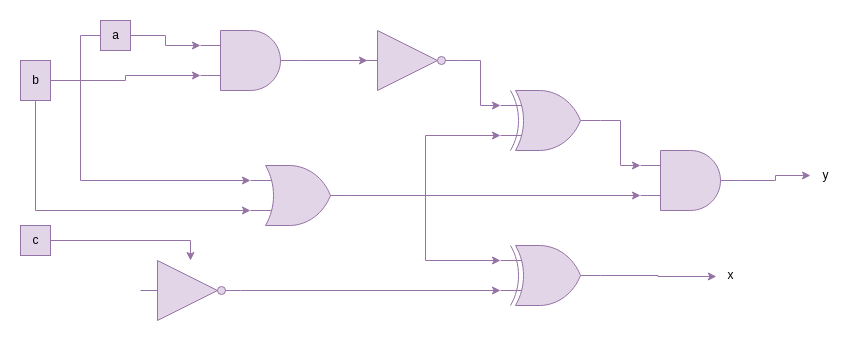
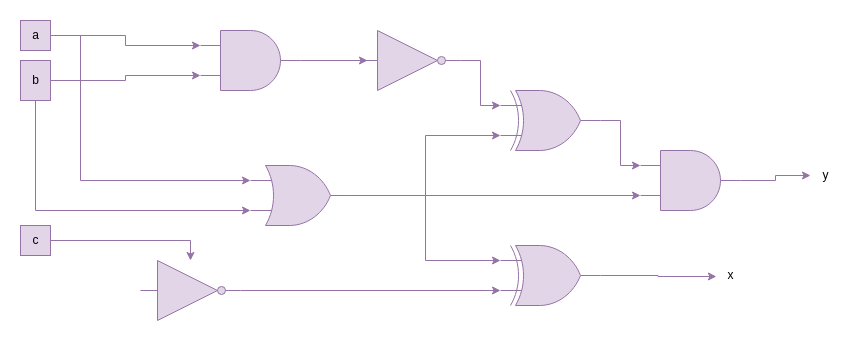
(116, 36) -> (36, 36)
